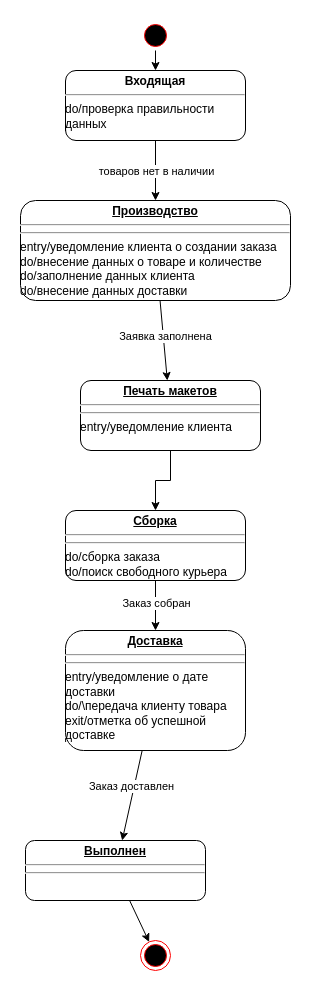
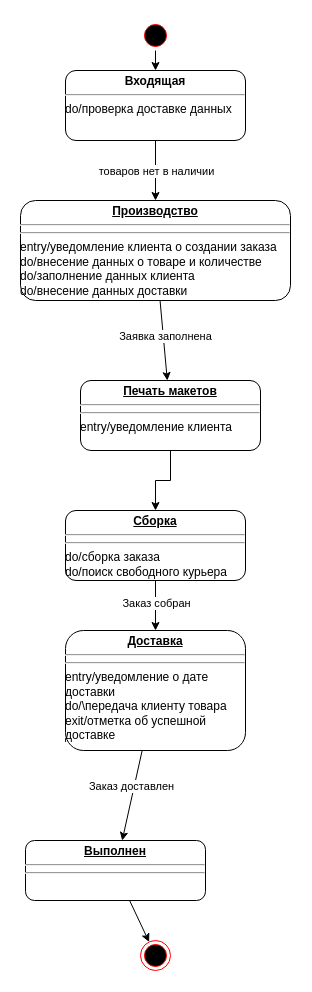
(157, 92) -> (153, 85)
